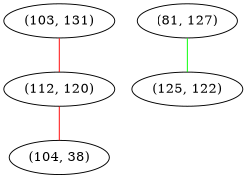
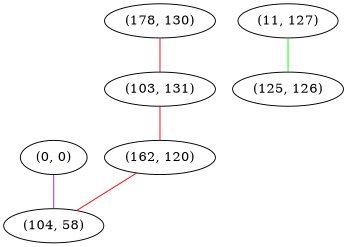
none -> (160, 21)
(187, 21) -> (288, 21)
(59, 89) -> (160, 157)
(187, 89) -> (288, 89)
none -> (54, 157)
(59, 157) -> (54, 226)
